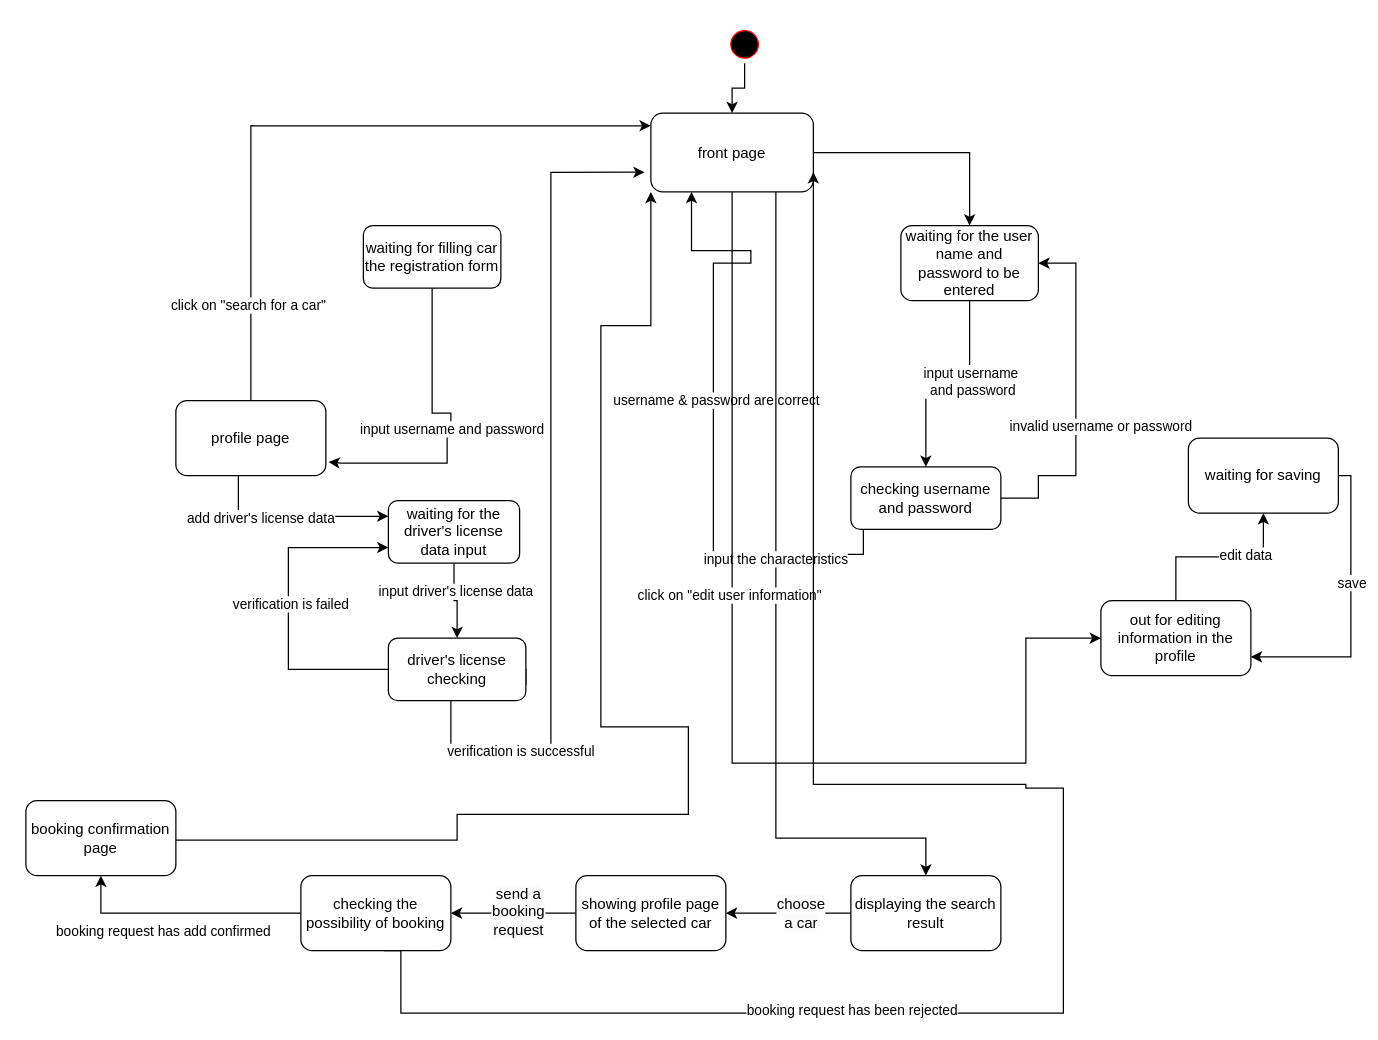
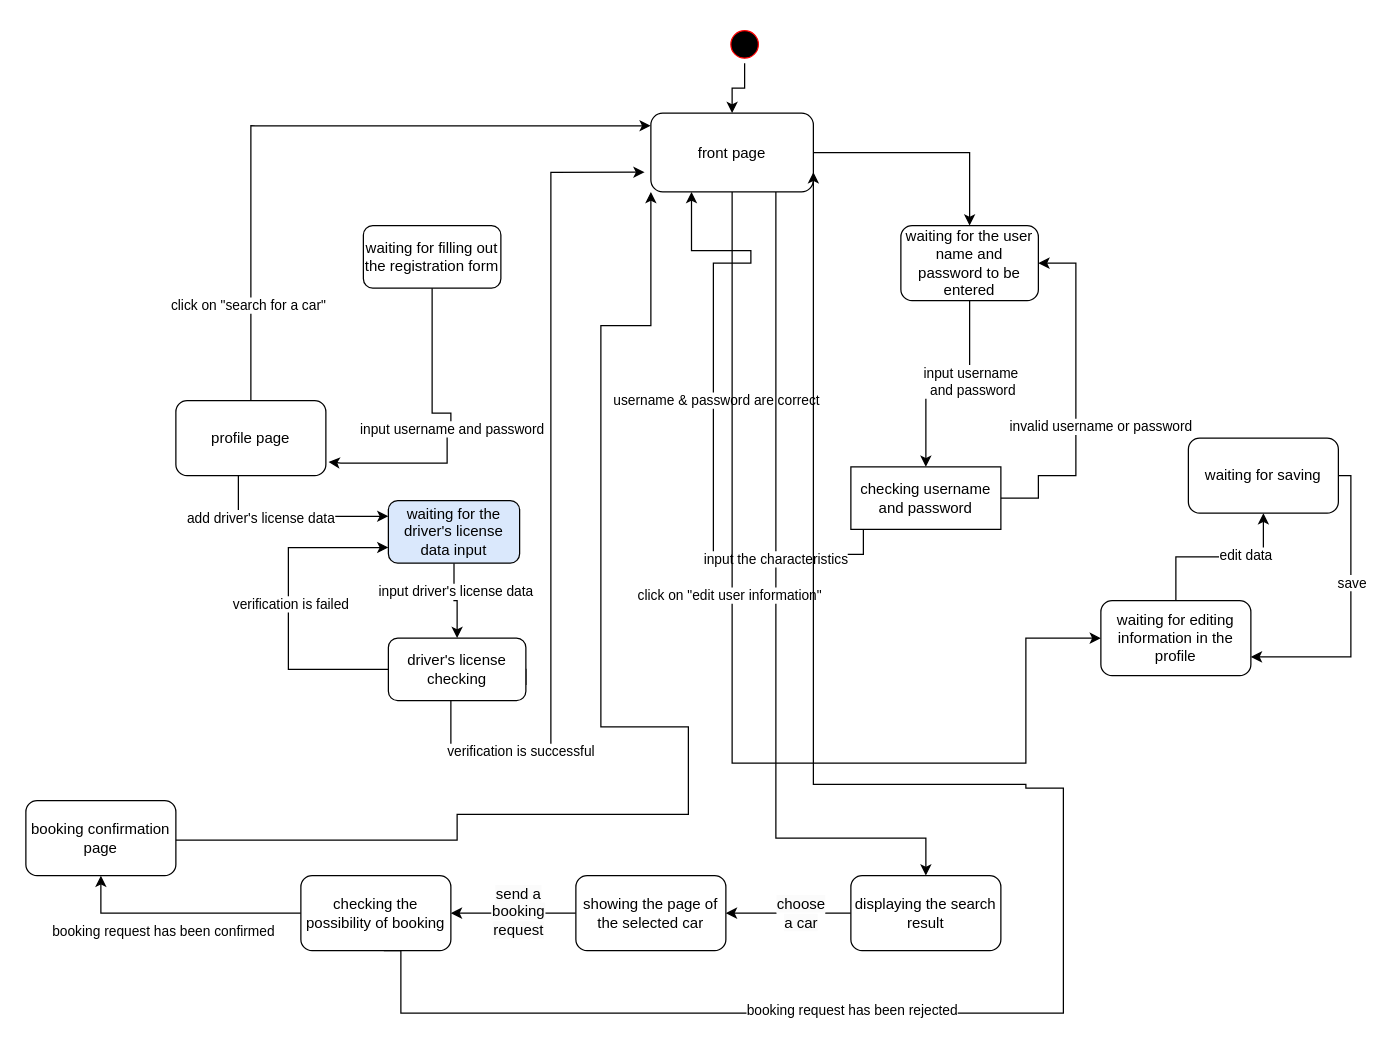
(432, 257) -> (432, 257)
(926, 498) -> (926, 498)
(454, 532) -> (454, 532)
(1176, 638) -> (1176, 638)
(651, 913) -> (651, 913)
(164, 932) -> (164, 932)
